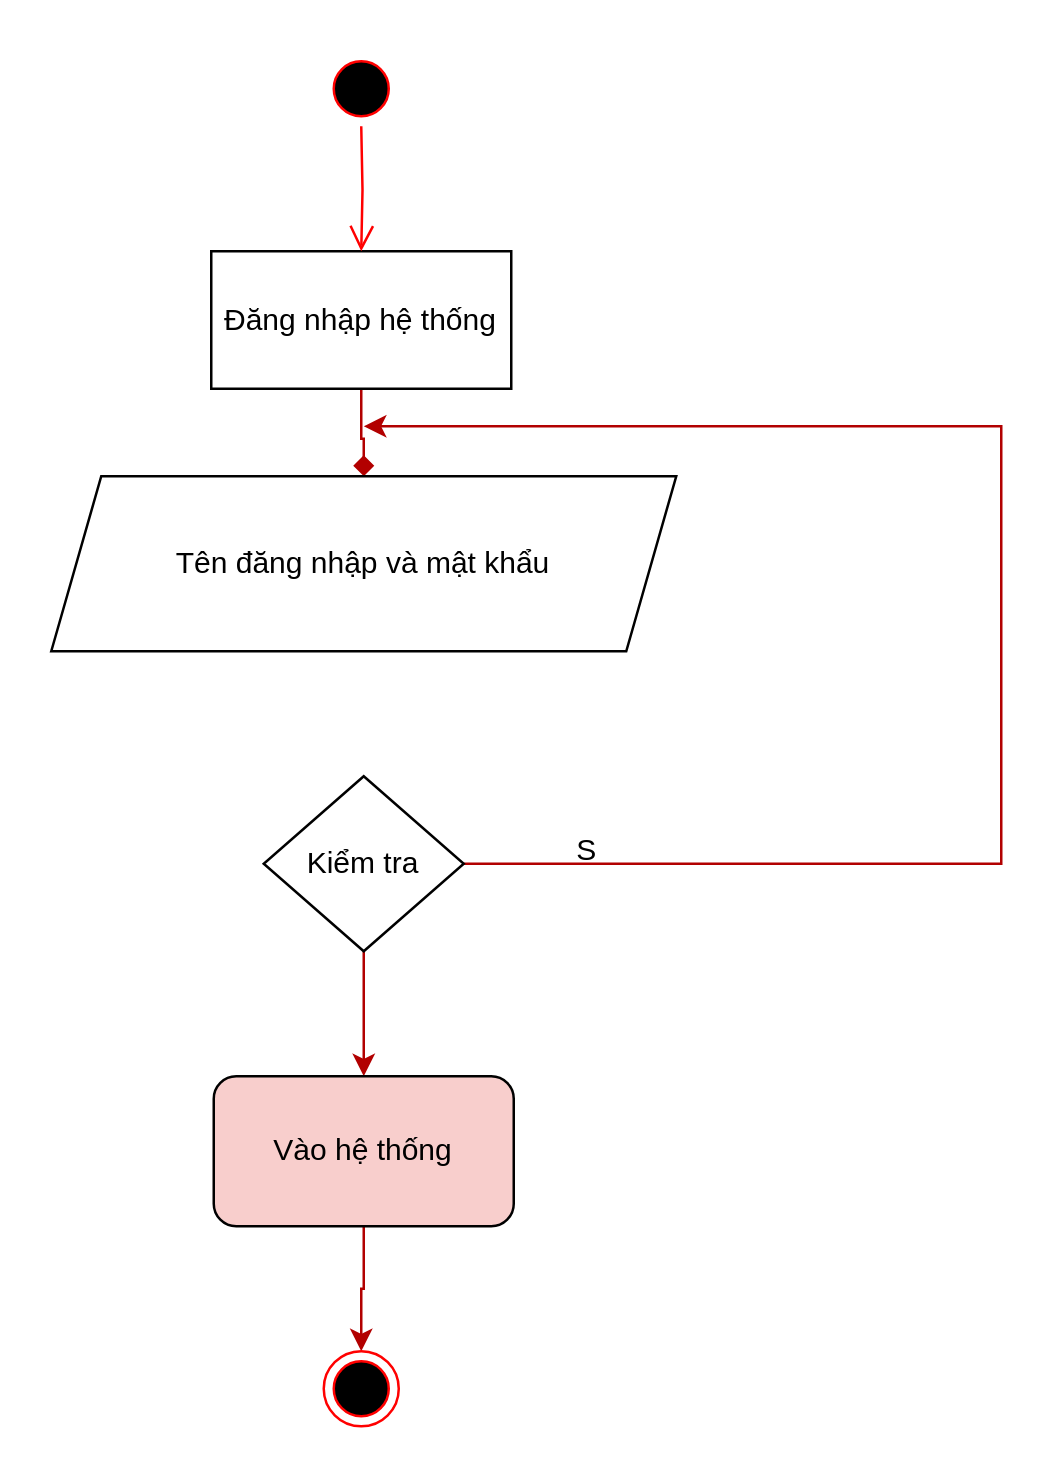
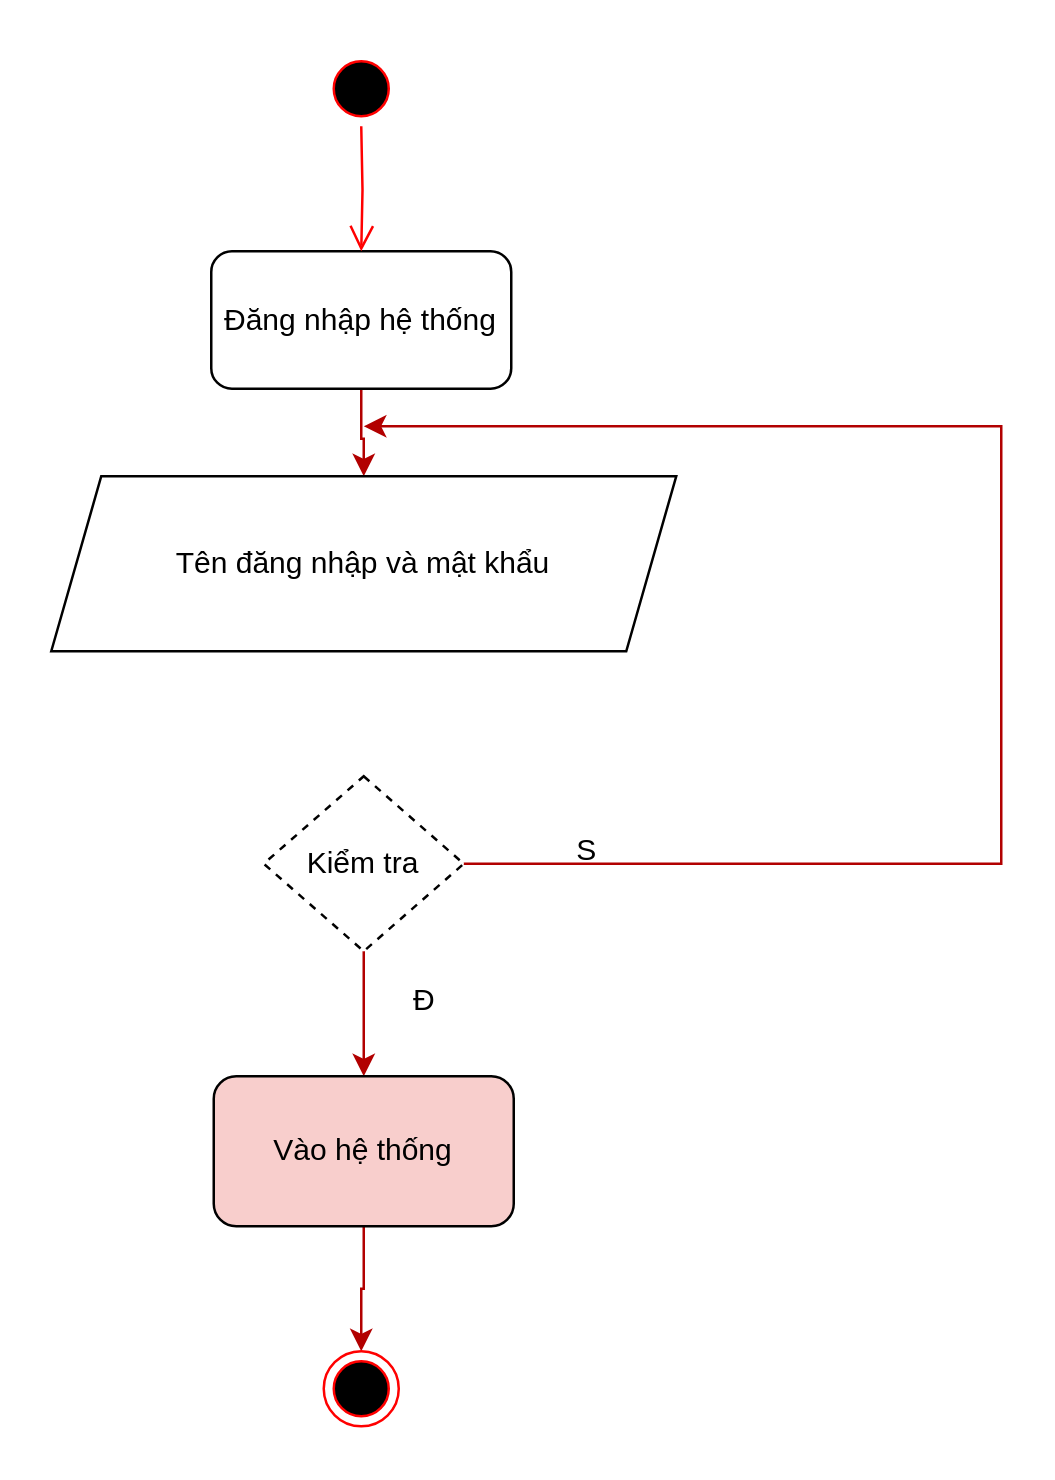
(361, 320) -> (361, 320)
(364, 456) -> (364, 457)
(364, 864) -> (364, 864)
none -> (424, 1001)
